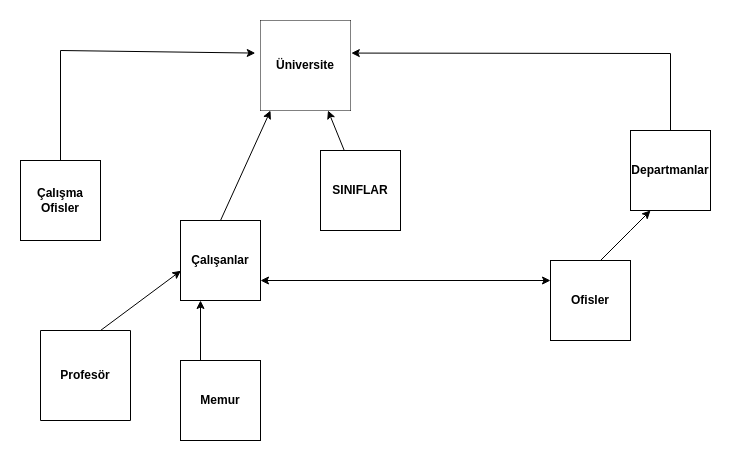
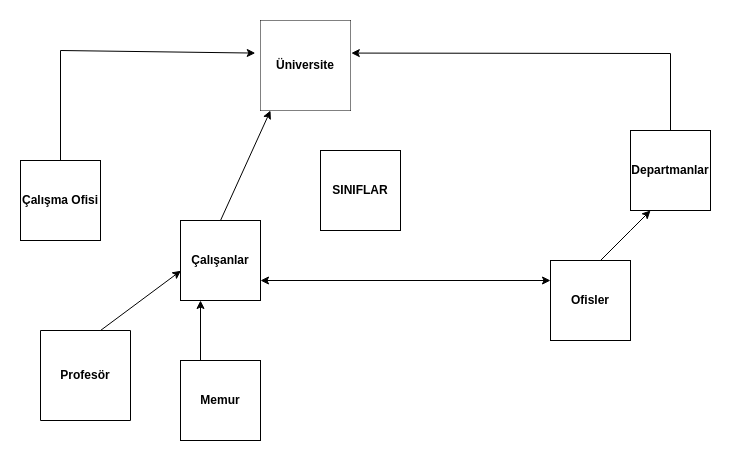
(337, 133) -> none
(61, 201) -> (61, 201)
